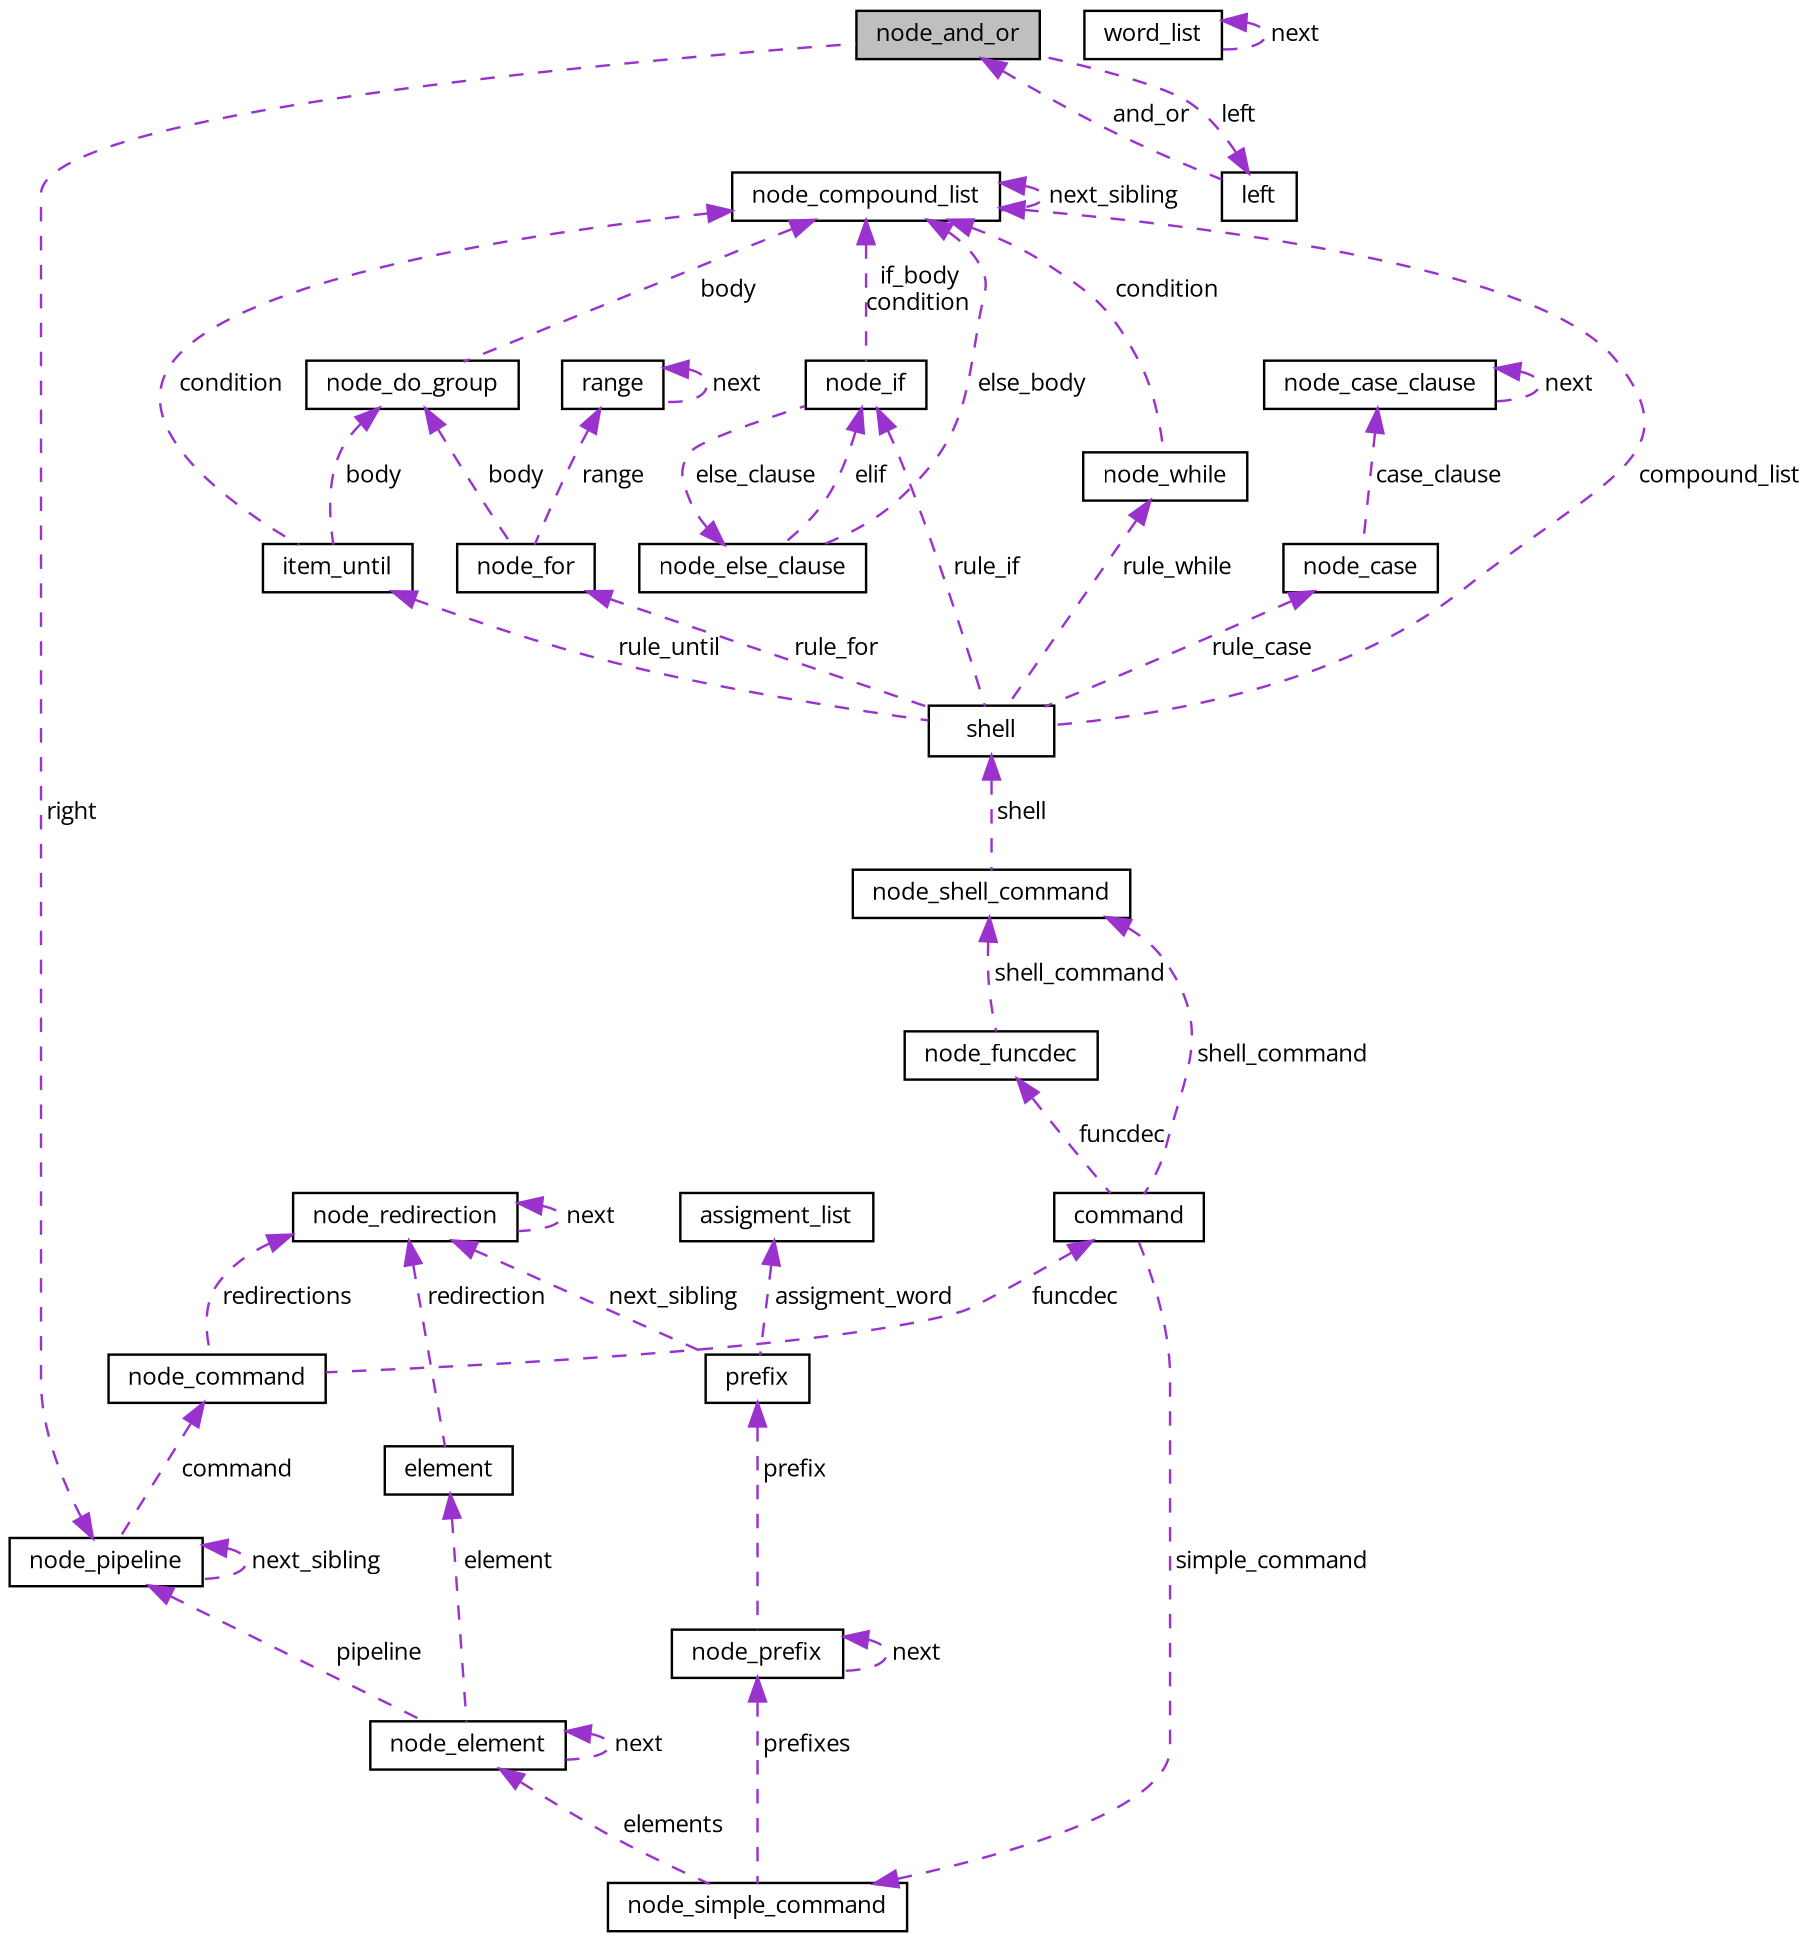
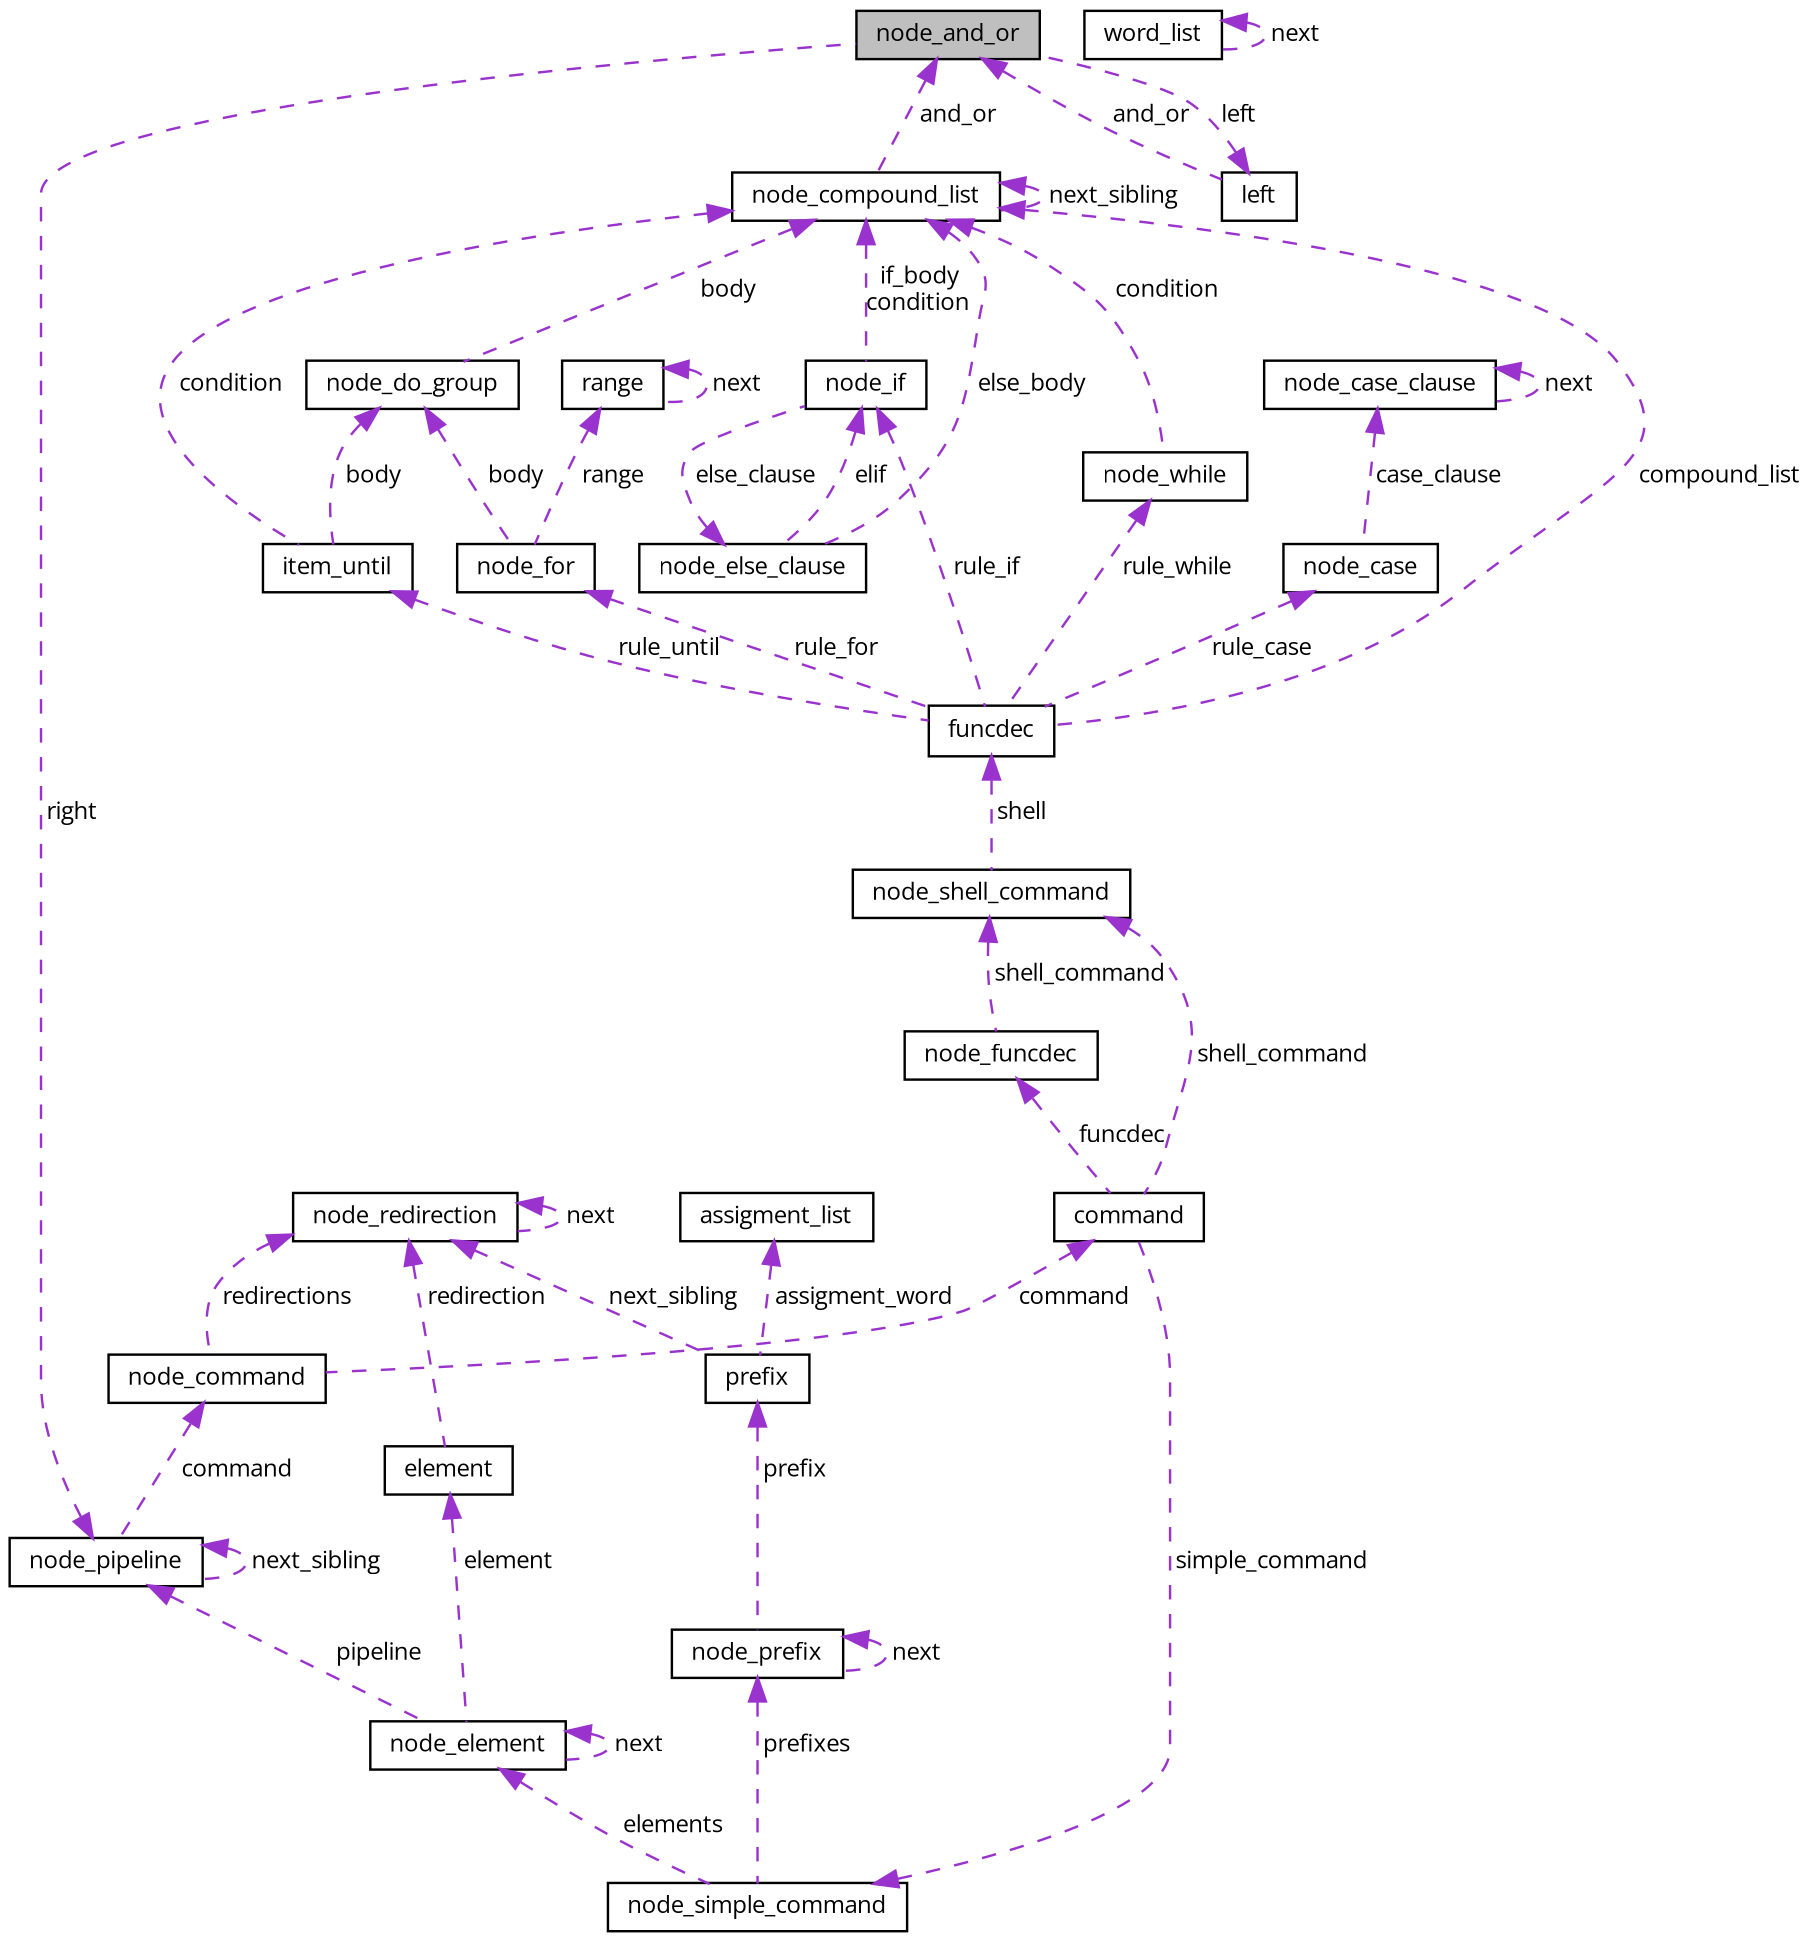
none -> (901, 127)
(992, 731) -> (992, 731)
(1072, 1298) -> (1072, 1298)
